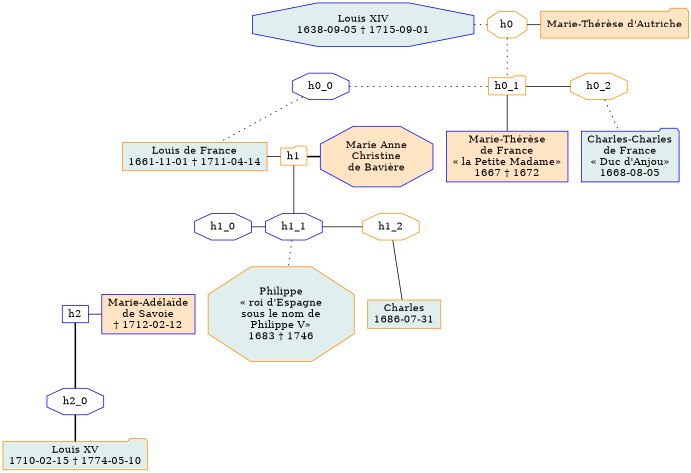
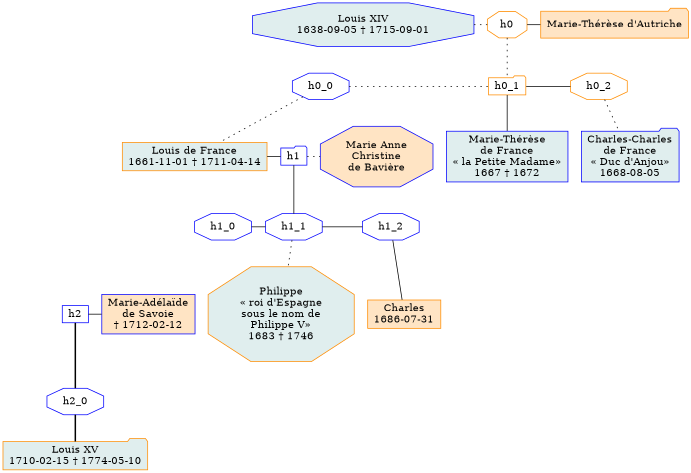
(294, 157) -> (294, 157)
(314, 157) -> (314, 157)
(507, 157) -> (507, 157)
(391, 227) -> (391, 227)
(404, 314) -> (404, 314)
